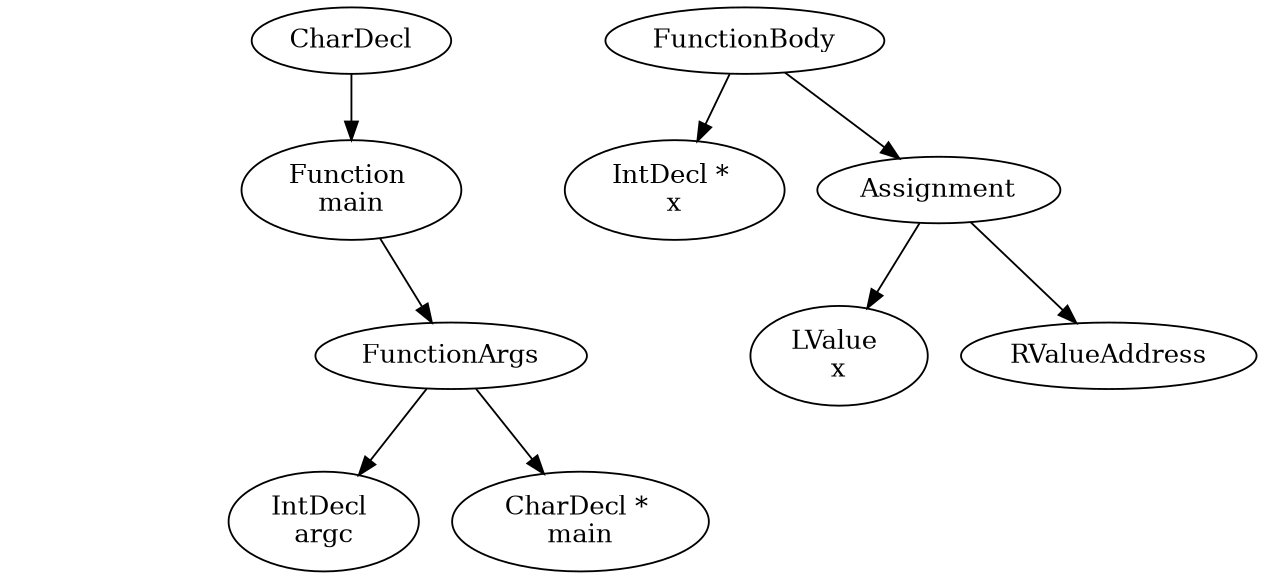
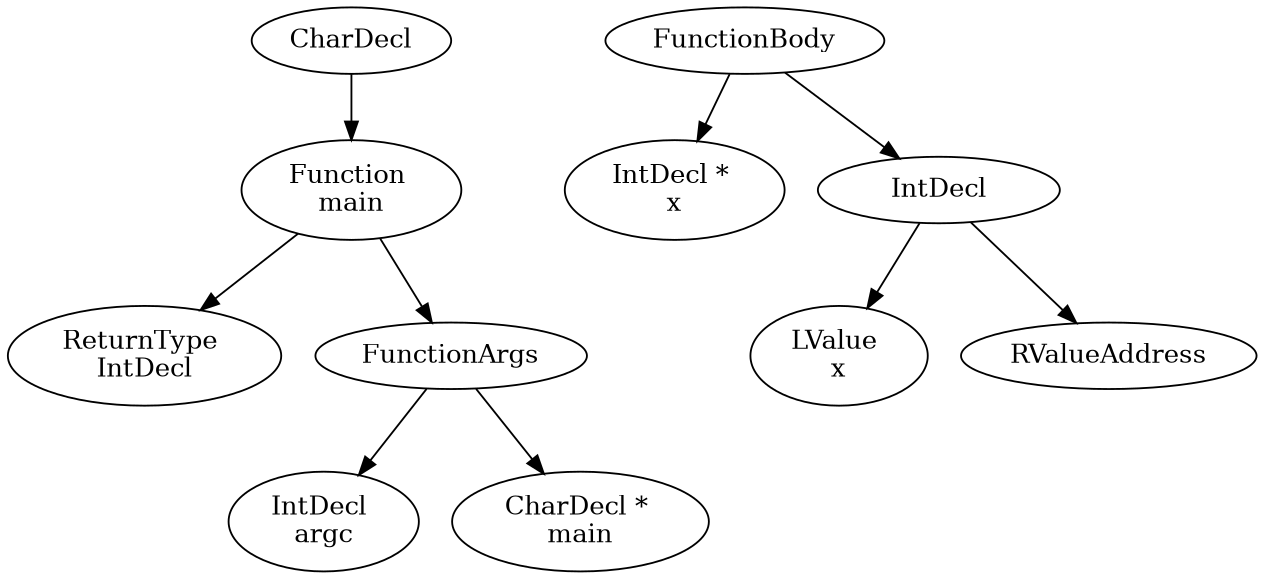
(939, 190) -> (939, 190)
none -> (145, 356)
